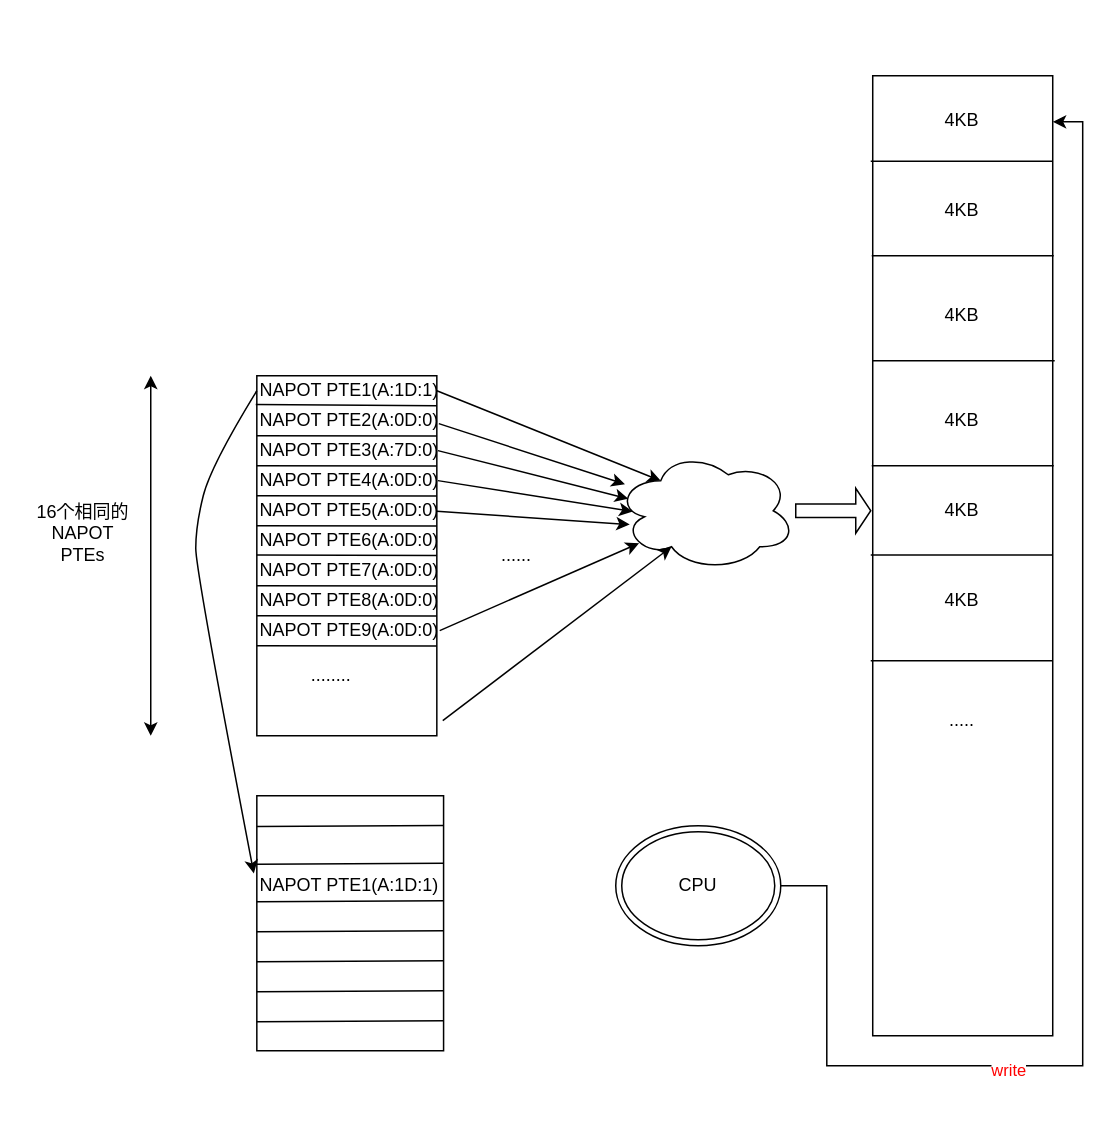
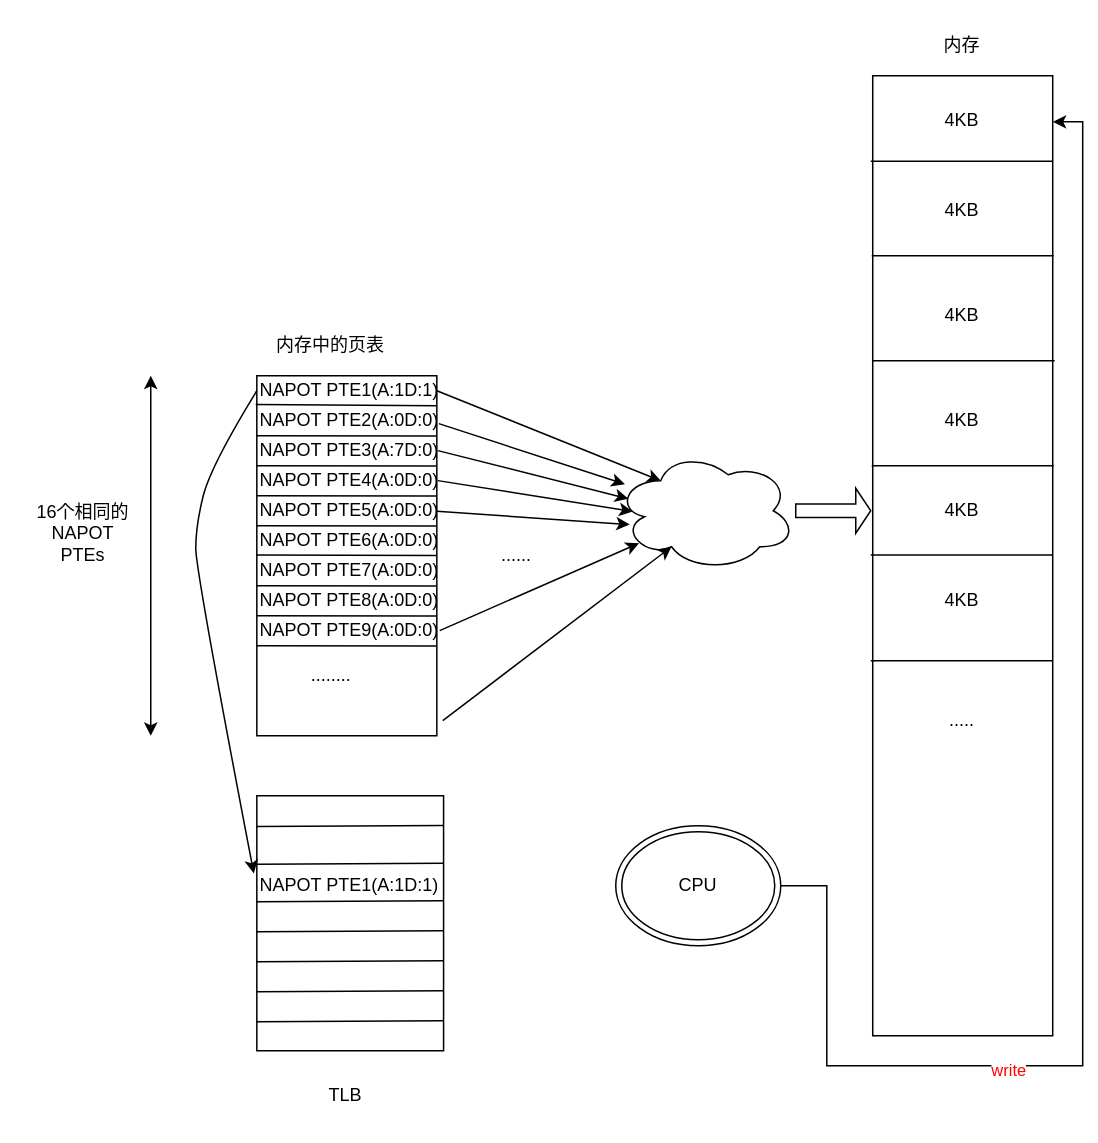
none -> (963, 46)
none -> (331, 346)
none -> (346, 1096)
